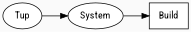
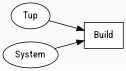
(51, 16) -> (63, 24)
